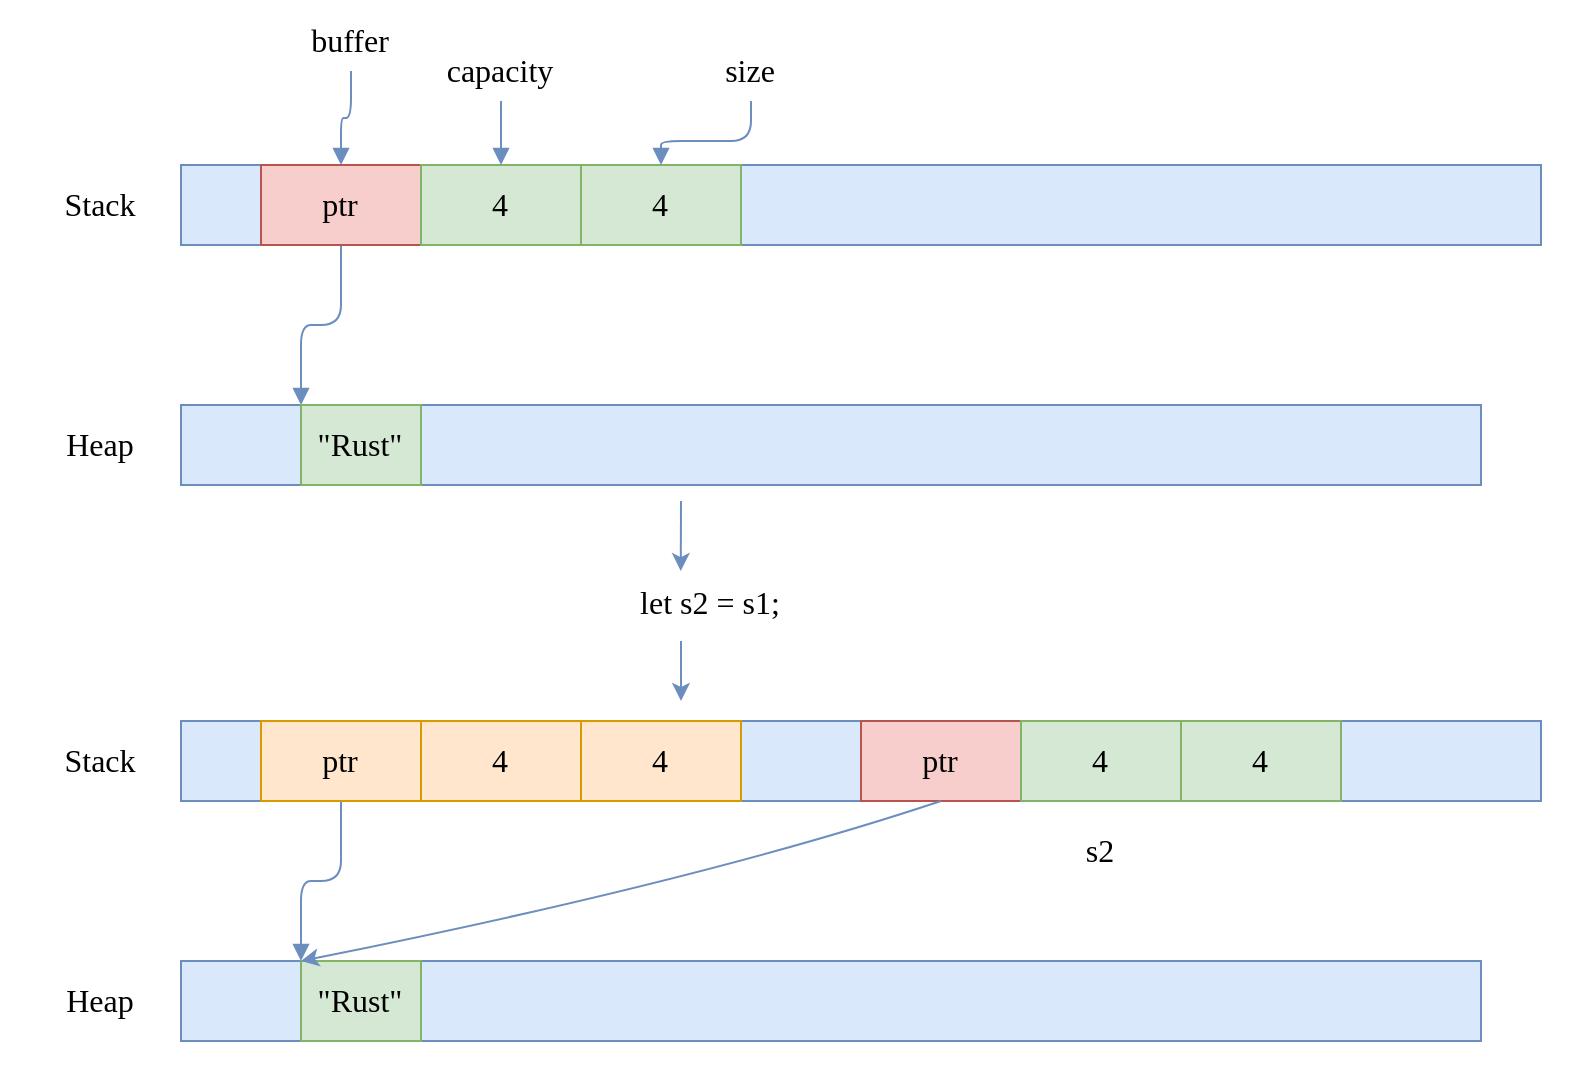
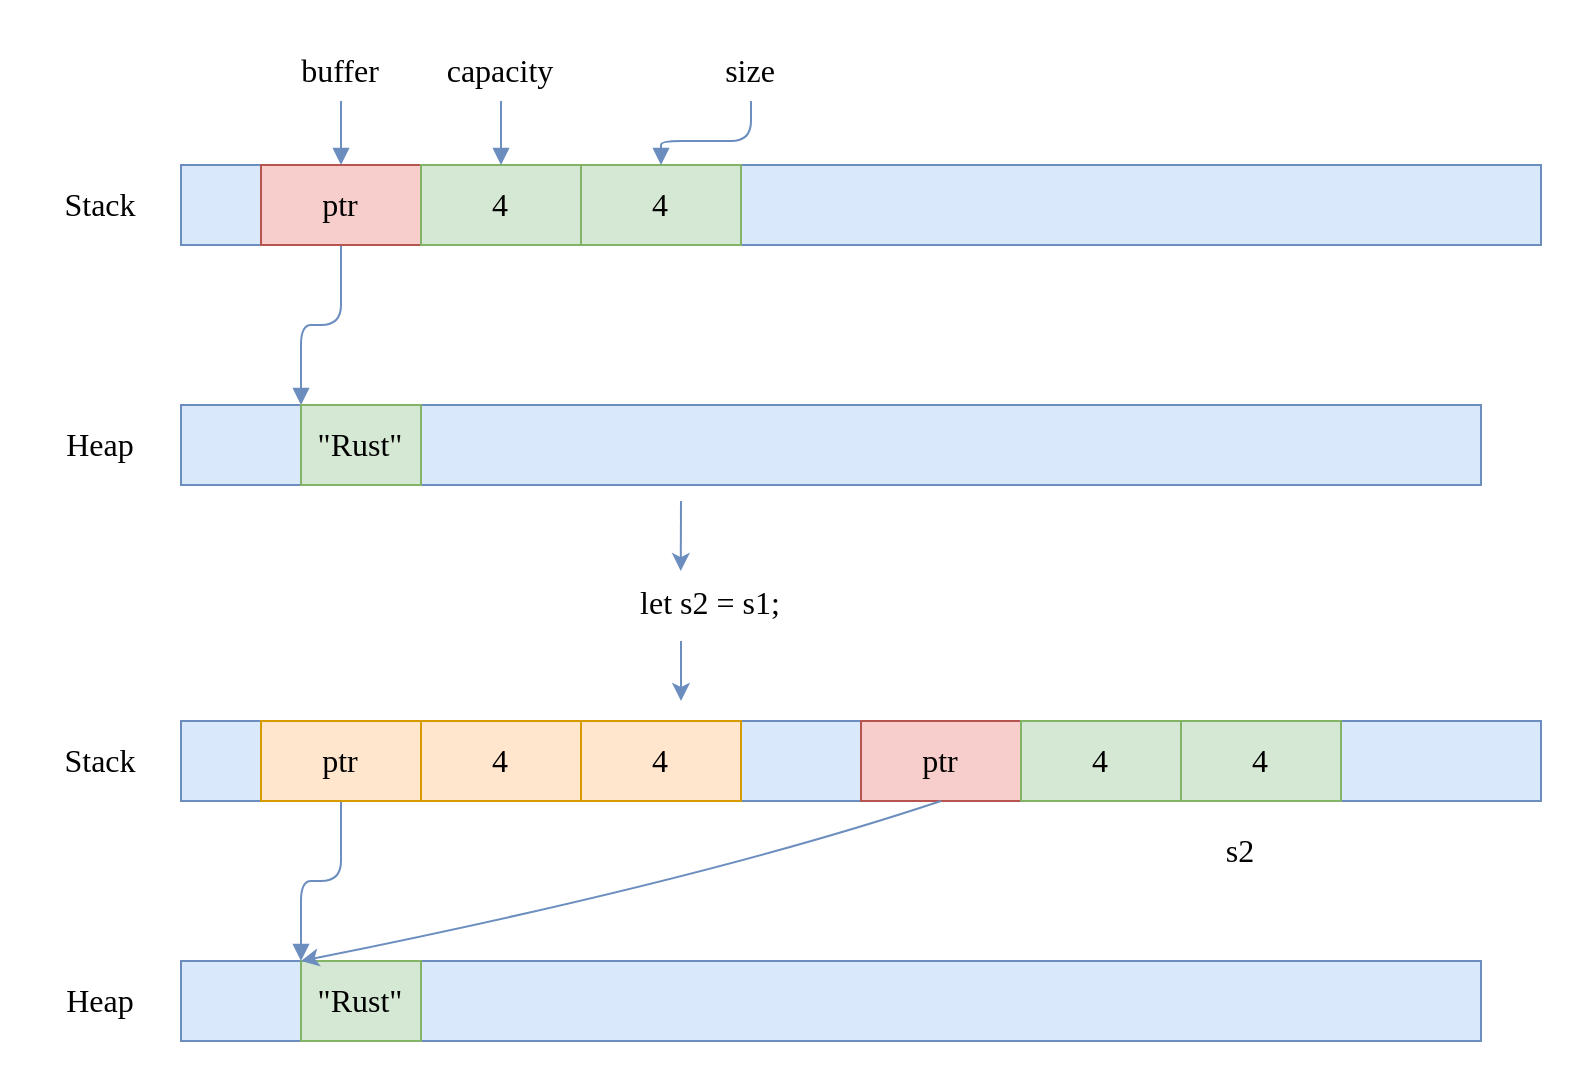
(351, 41) -> (341, 71)
(1101, 851) -> (1241, 851)
